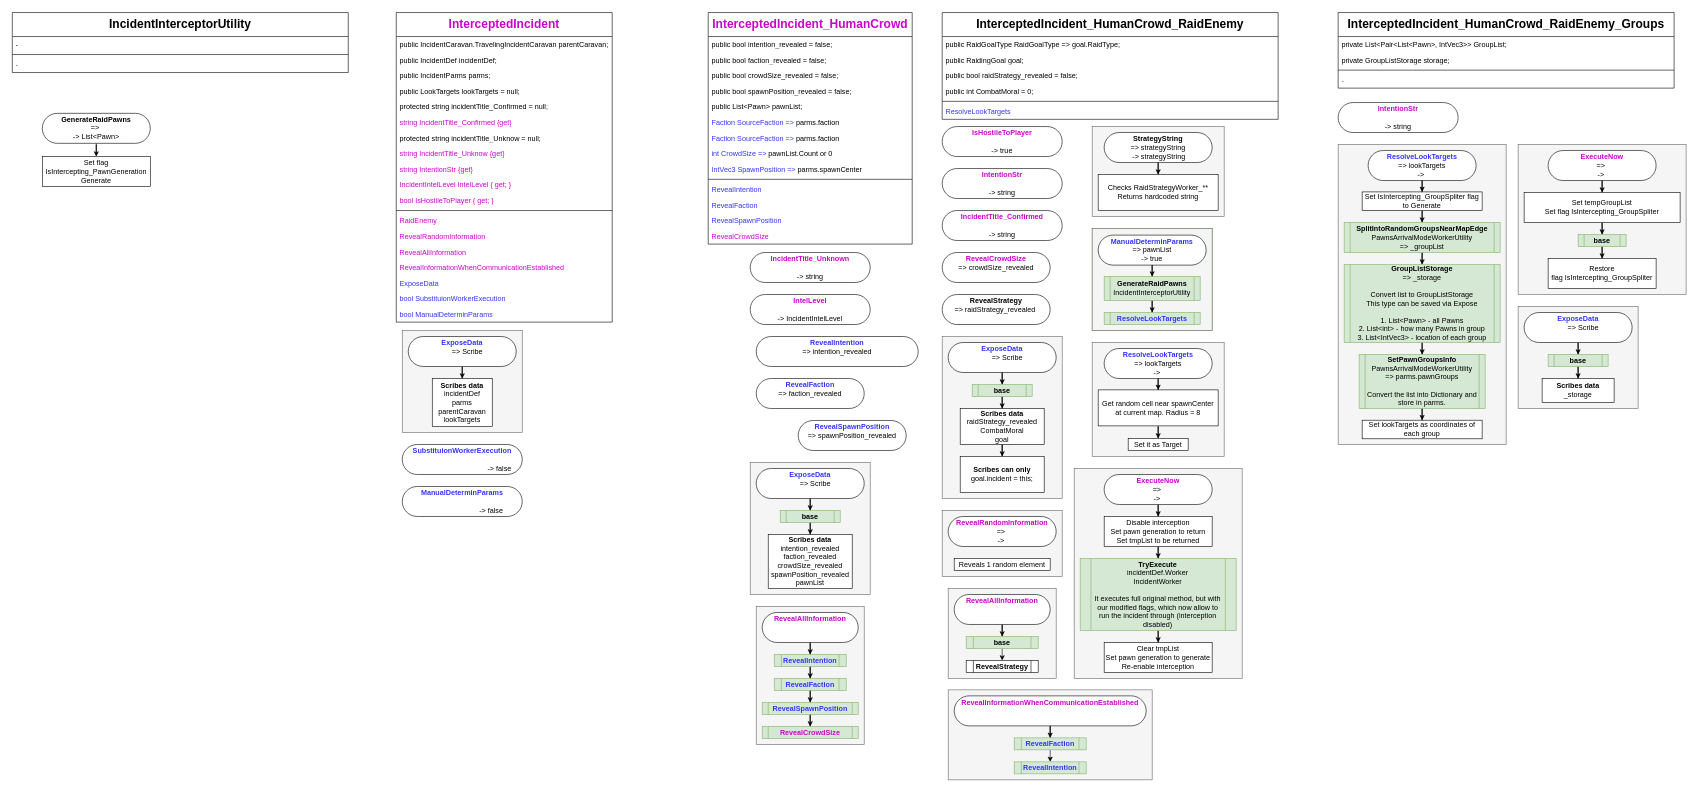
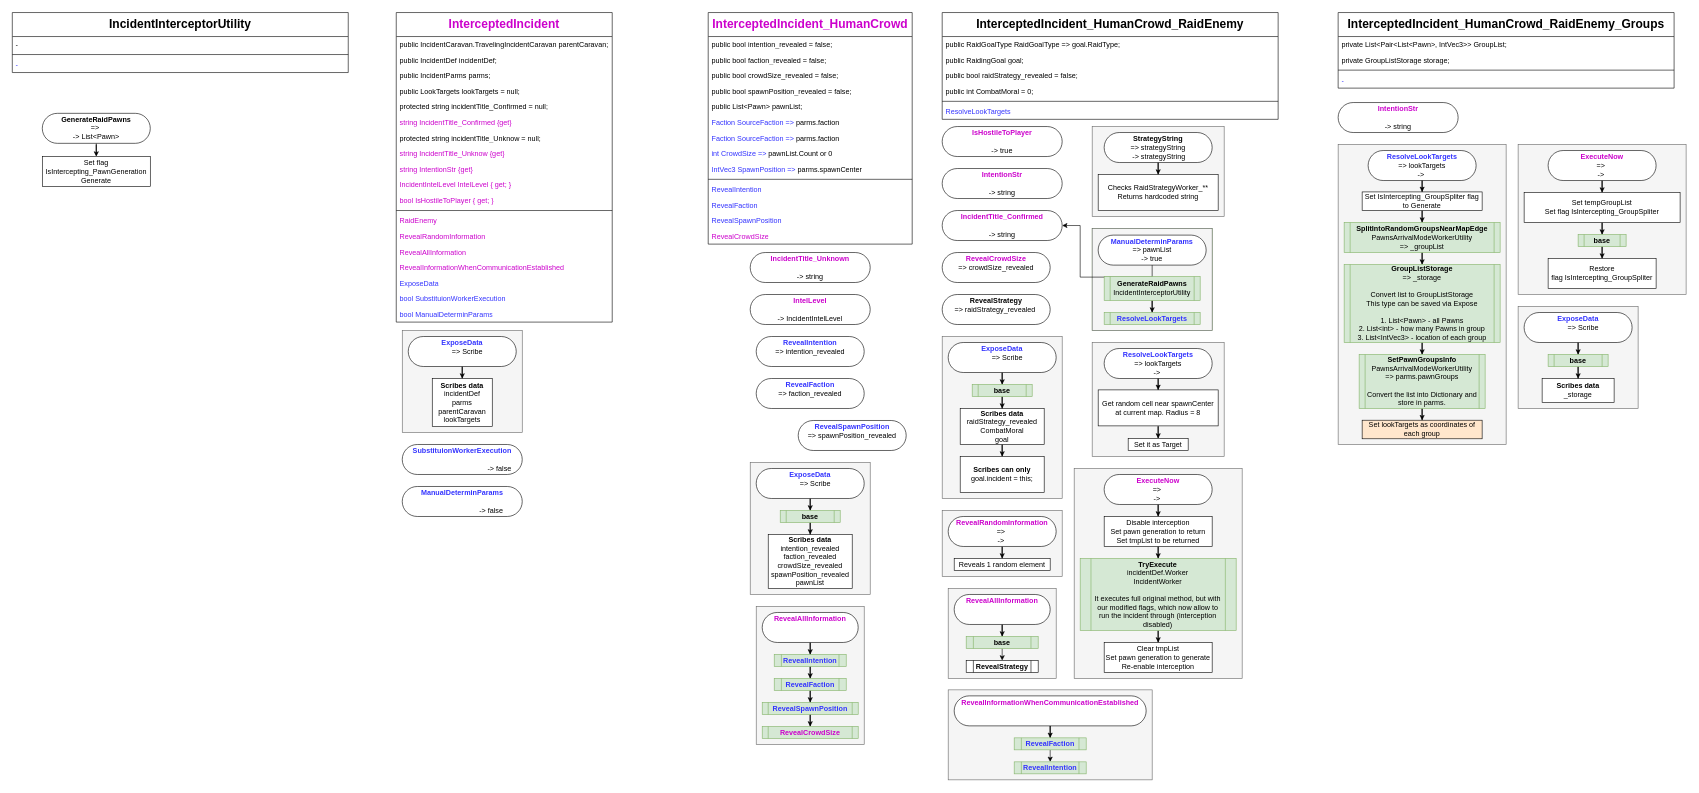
(1152, 276) -> (1074, 225)
(837, 351) -> (810, 351)
(1422, 429) -> (1422, 429)
none -> (1002, 554)
